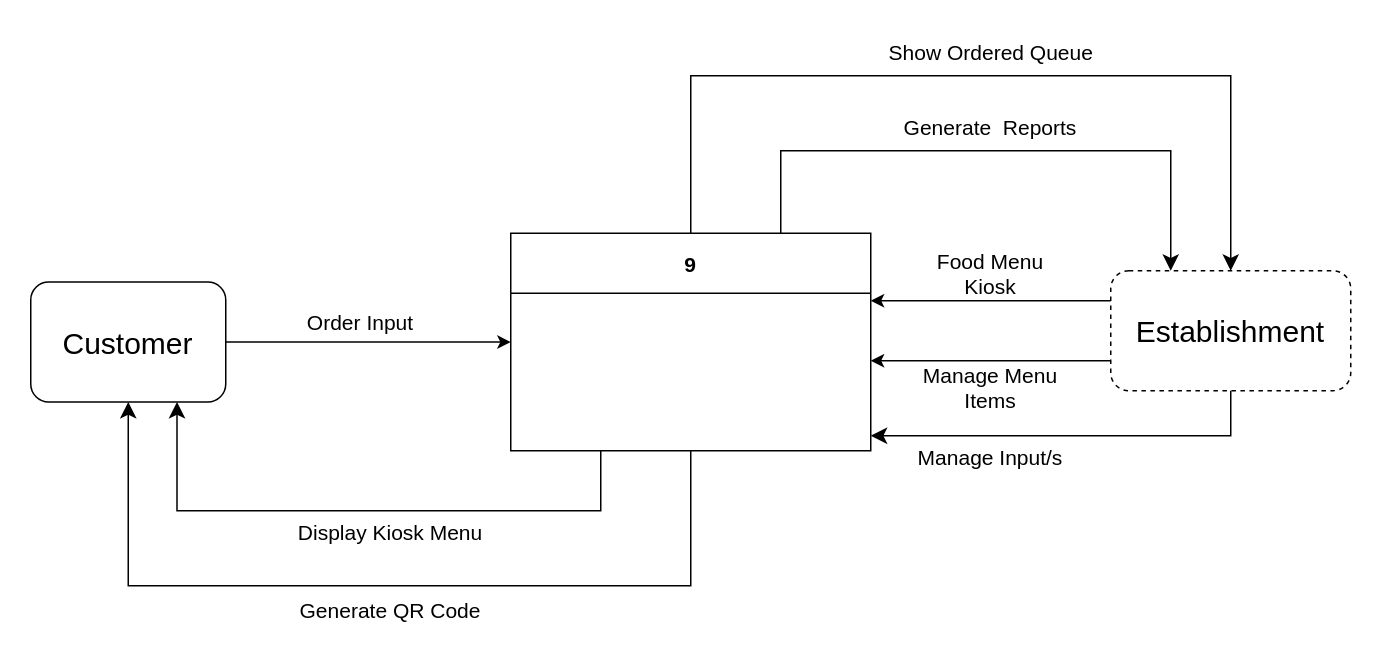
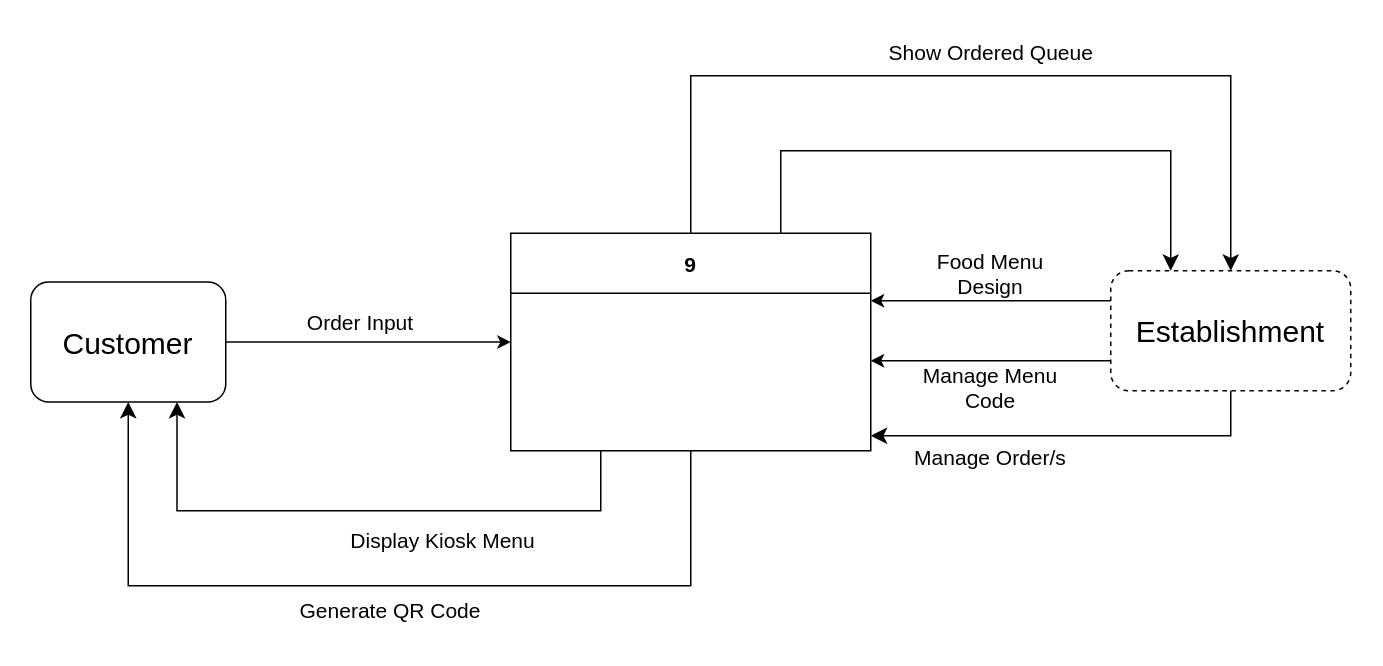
(991, 128) -> none
(991, 274) -> (991, 274)
(991, 388) -> (991, 388)
(991, 458) -> (991, 458)
(391, 533) -> (443, 541)
